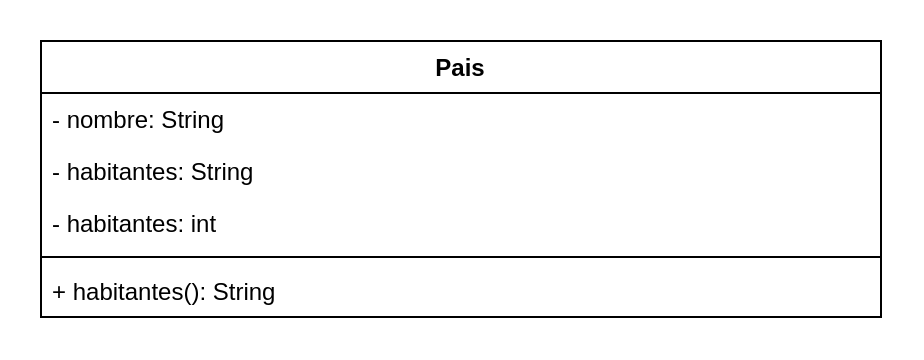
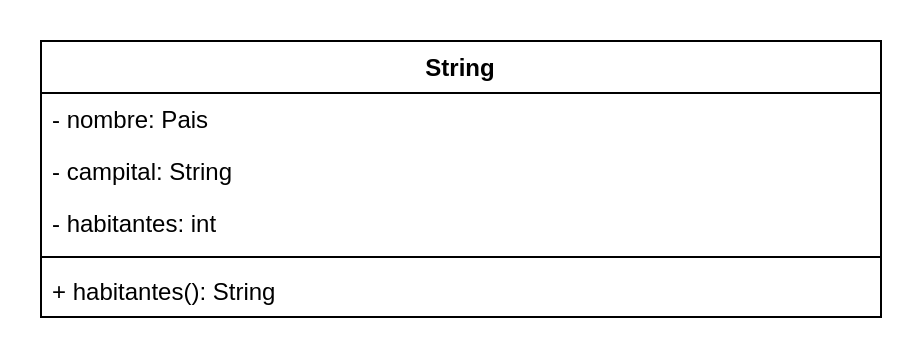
(461, 69) -> (461, 69)
(148, 121) -> (135, 121)
(172, 173) -> (155, 173)
